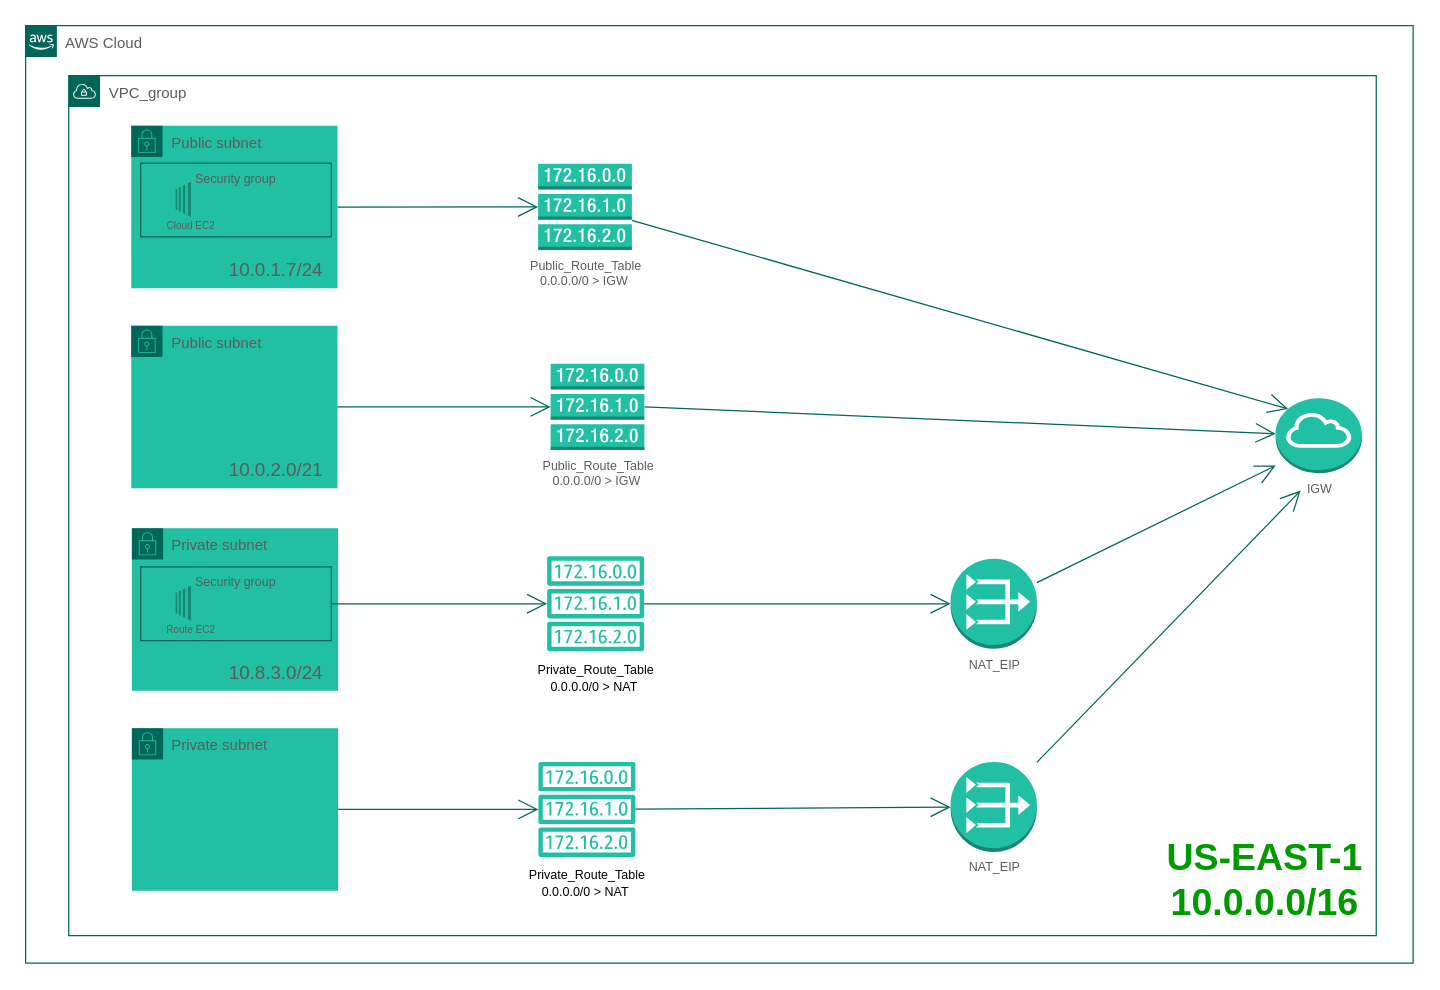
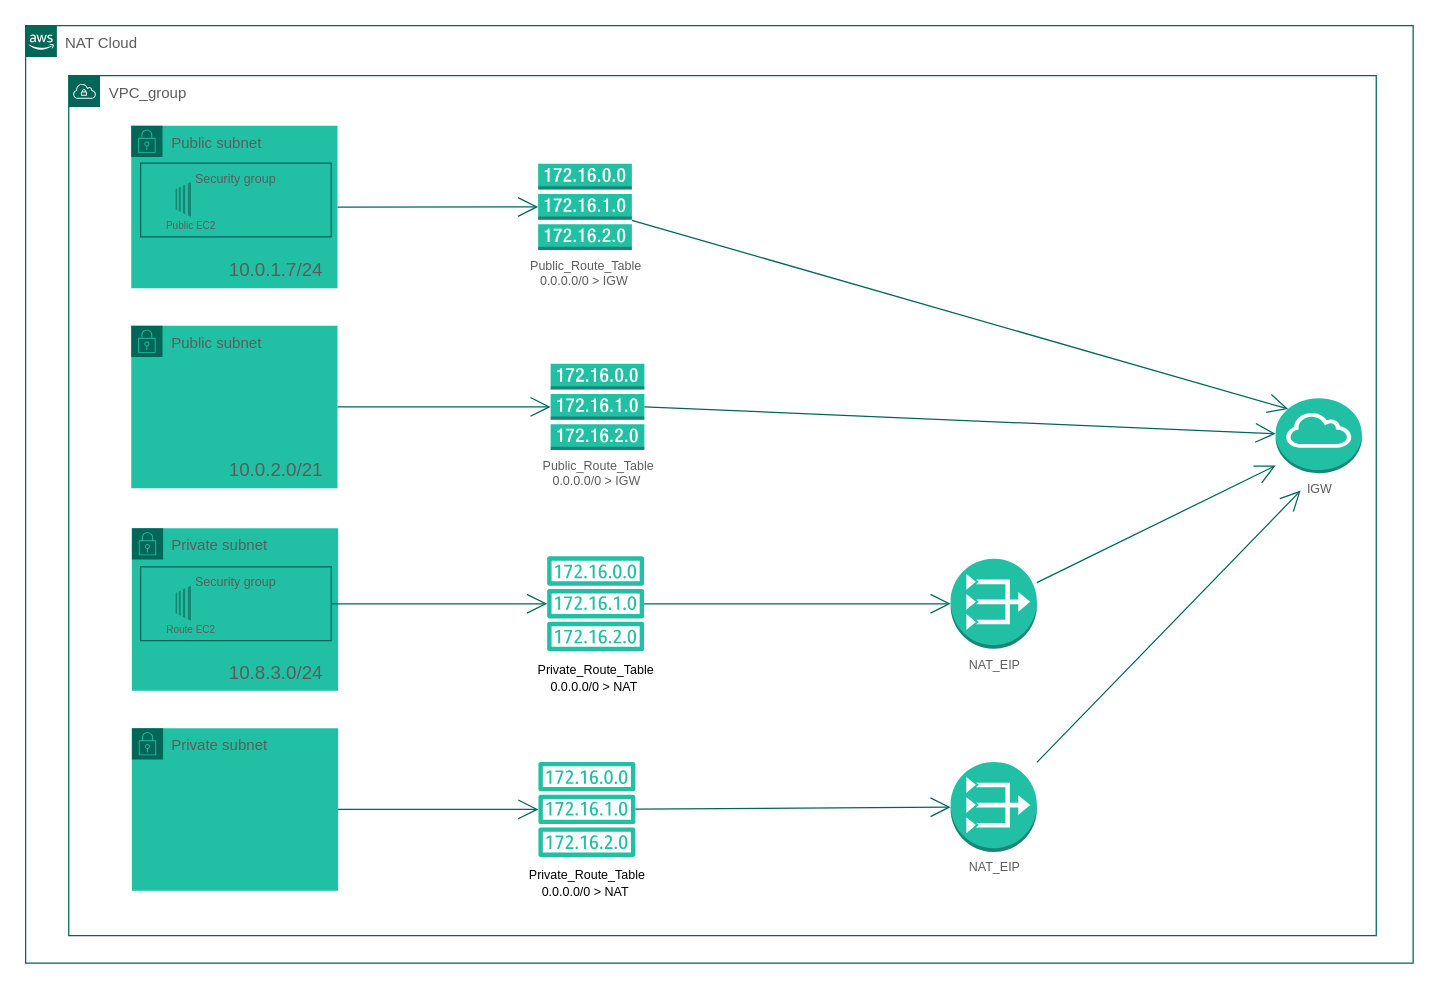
(100, 43) -> (100, 43)
(191, 222) -> (191, 222)
(1264, 879) -> none
